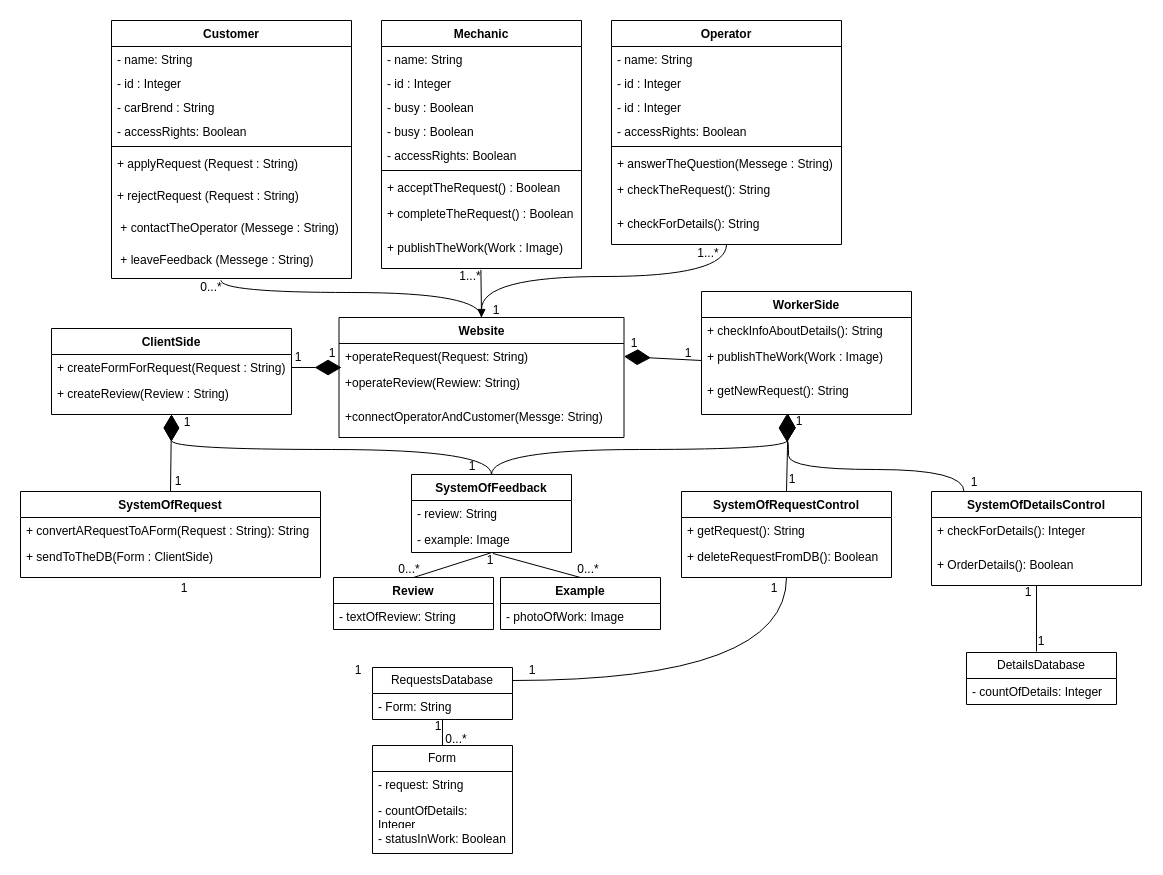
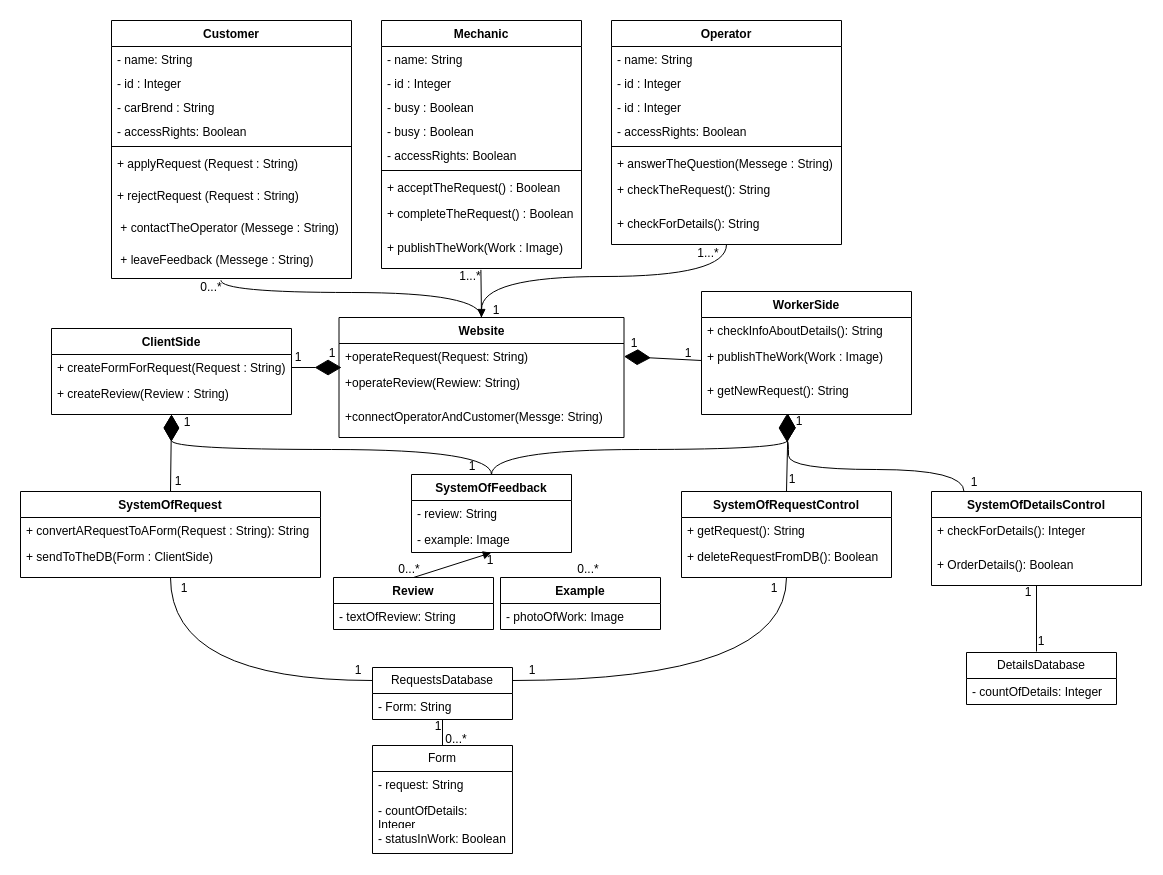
(485, 555) -> (482, 556)
(538, 566) -> none
none -> (248, 665)
